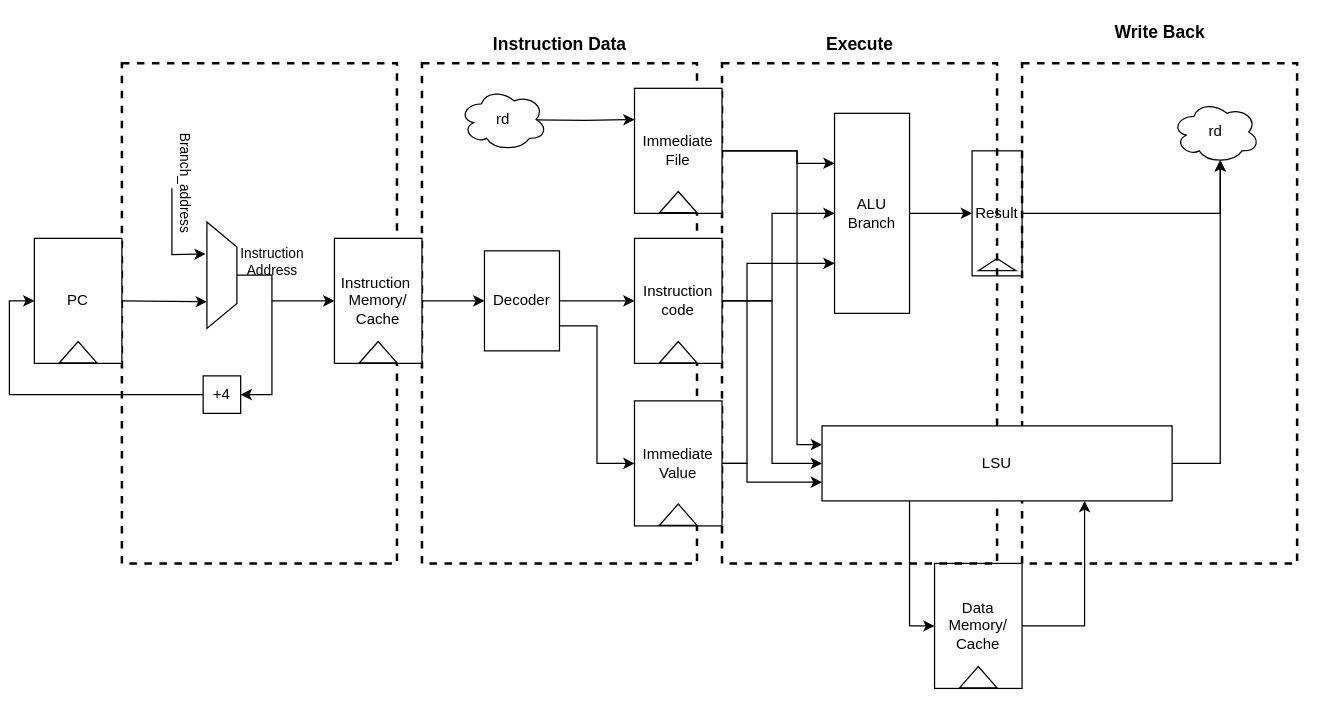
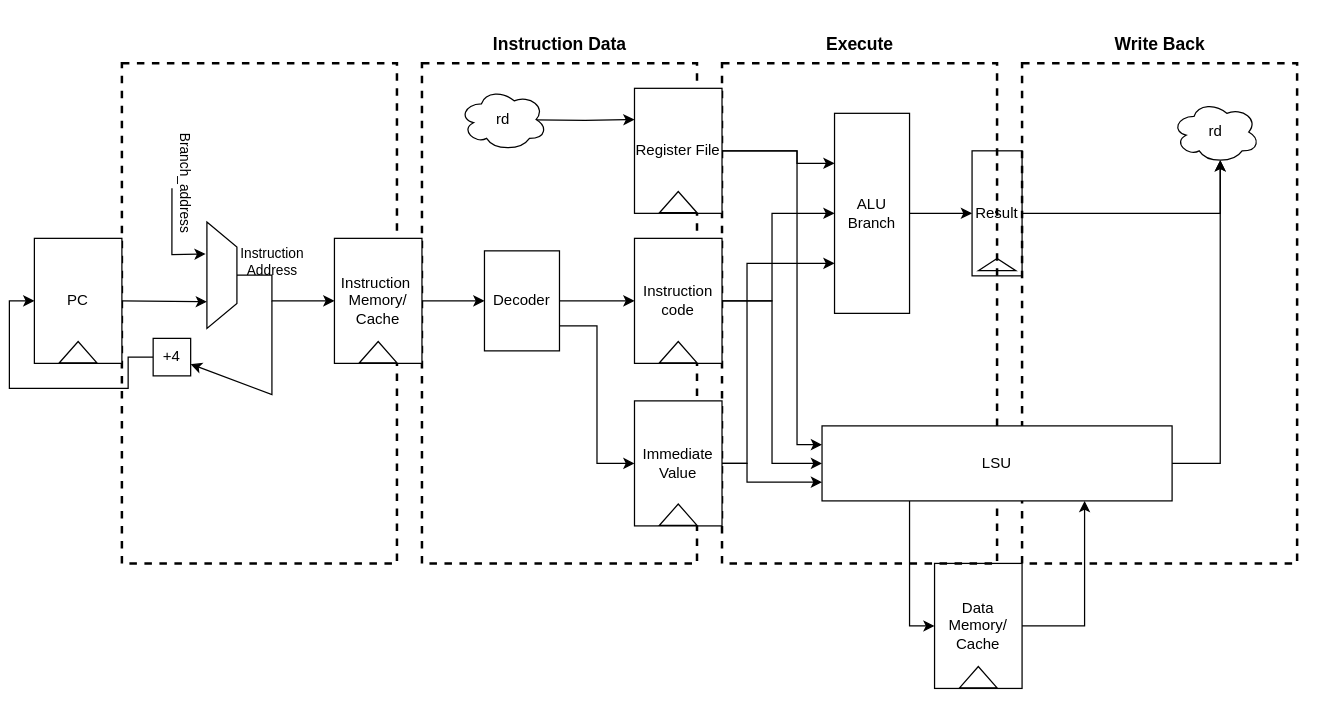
(1159, 32) -> (1159, 44)
(678, 151) -> (678, 151)
(222, 394) -> (172, 357)
